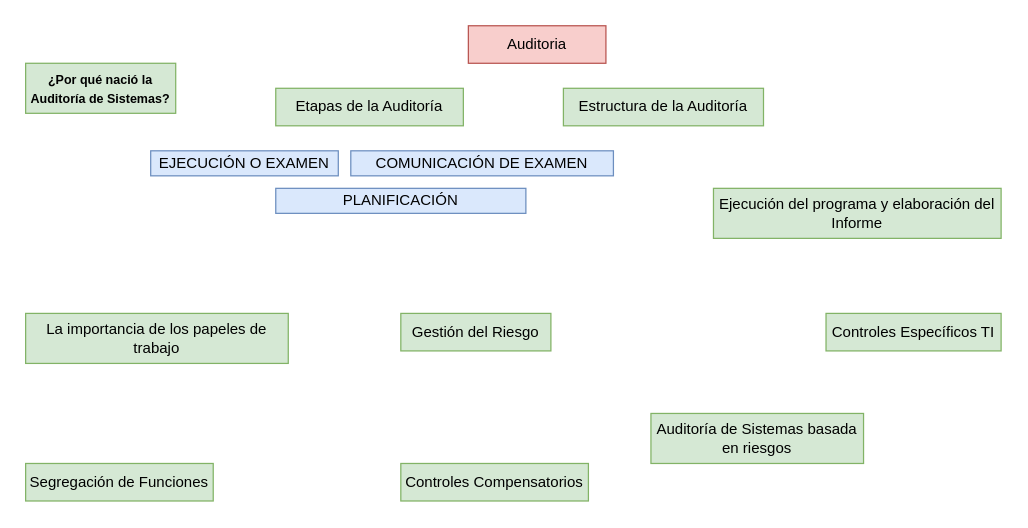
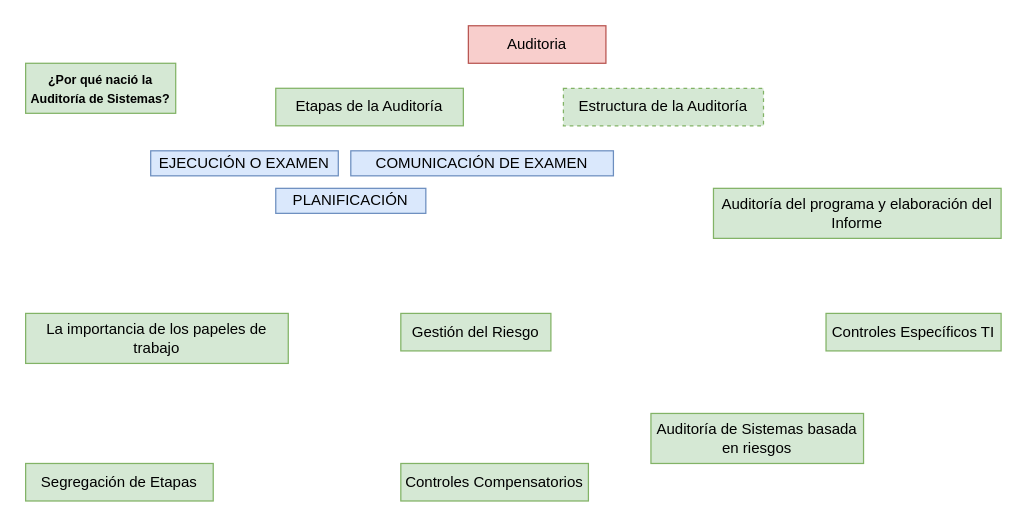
(663, 107) -> (663, 107)
(401, 201) -> (351, 201)
(857, 213) -> (857, 213)
(119, 482) -> (119, 482)
